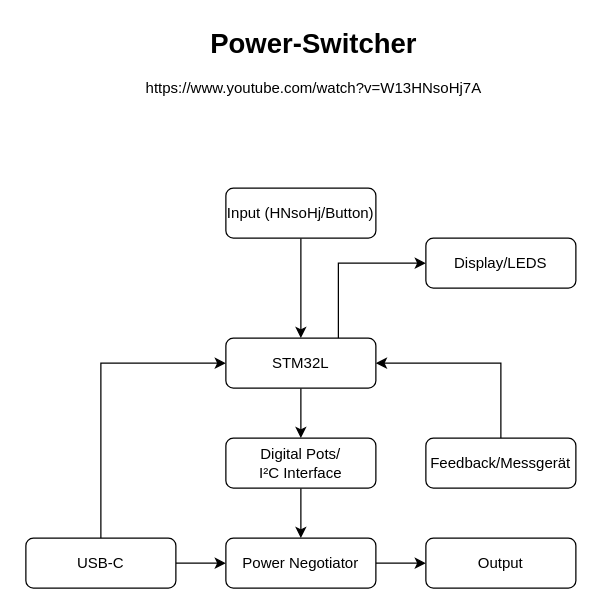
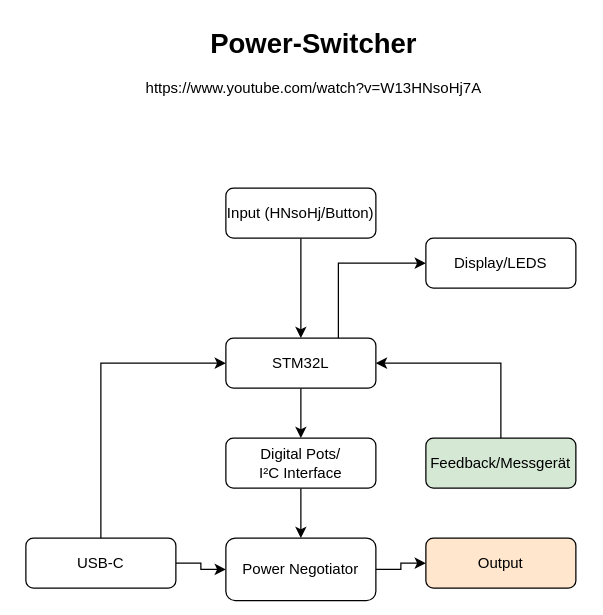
(501, 463) -> (501, 463)
(301, 563) -> (301, 569)
(501, 563) -> (501, 563)
